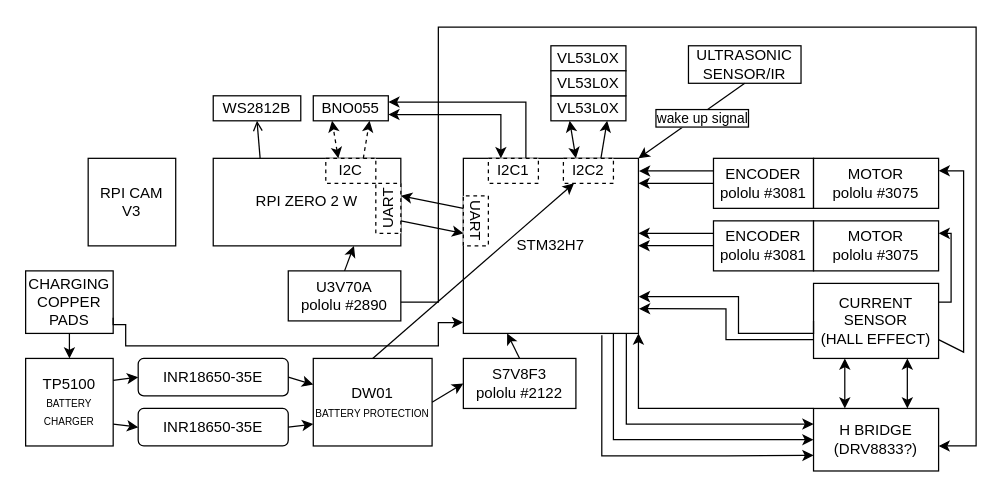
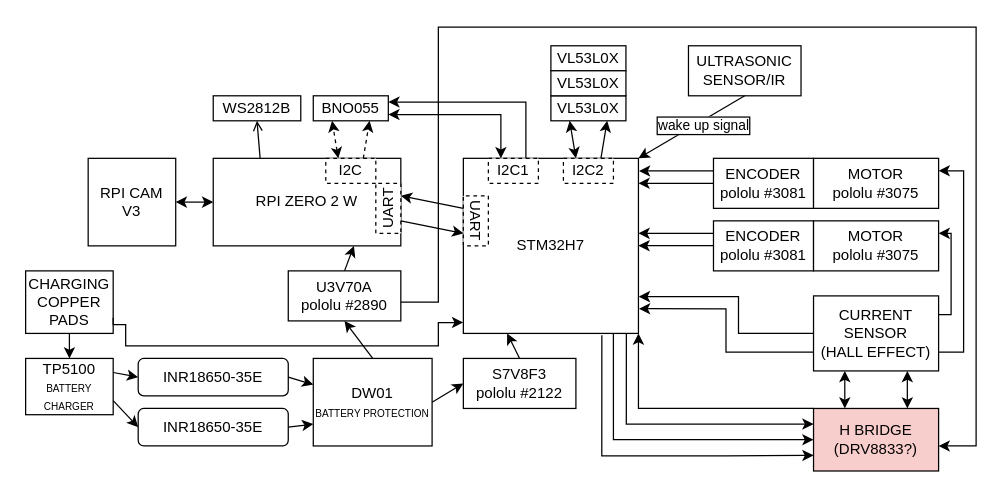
(744, 64) -> (744, 71)
none -> (194, 202)
(470, 273) -> (361, 343)
(876, 321) -> (876, 333)
(69, 402) -> (69, 386)
(876, 439) -> (876, 439)
